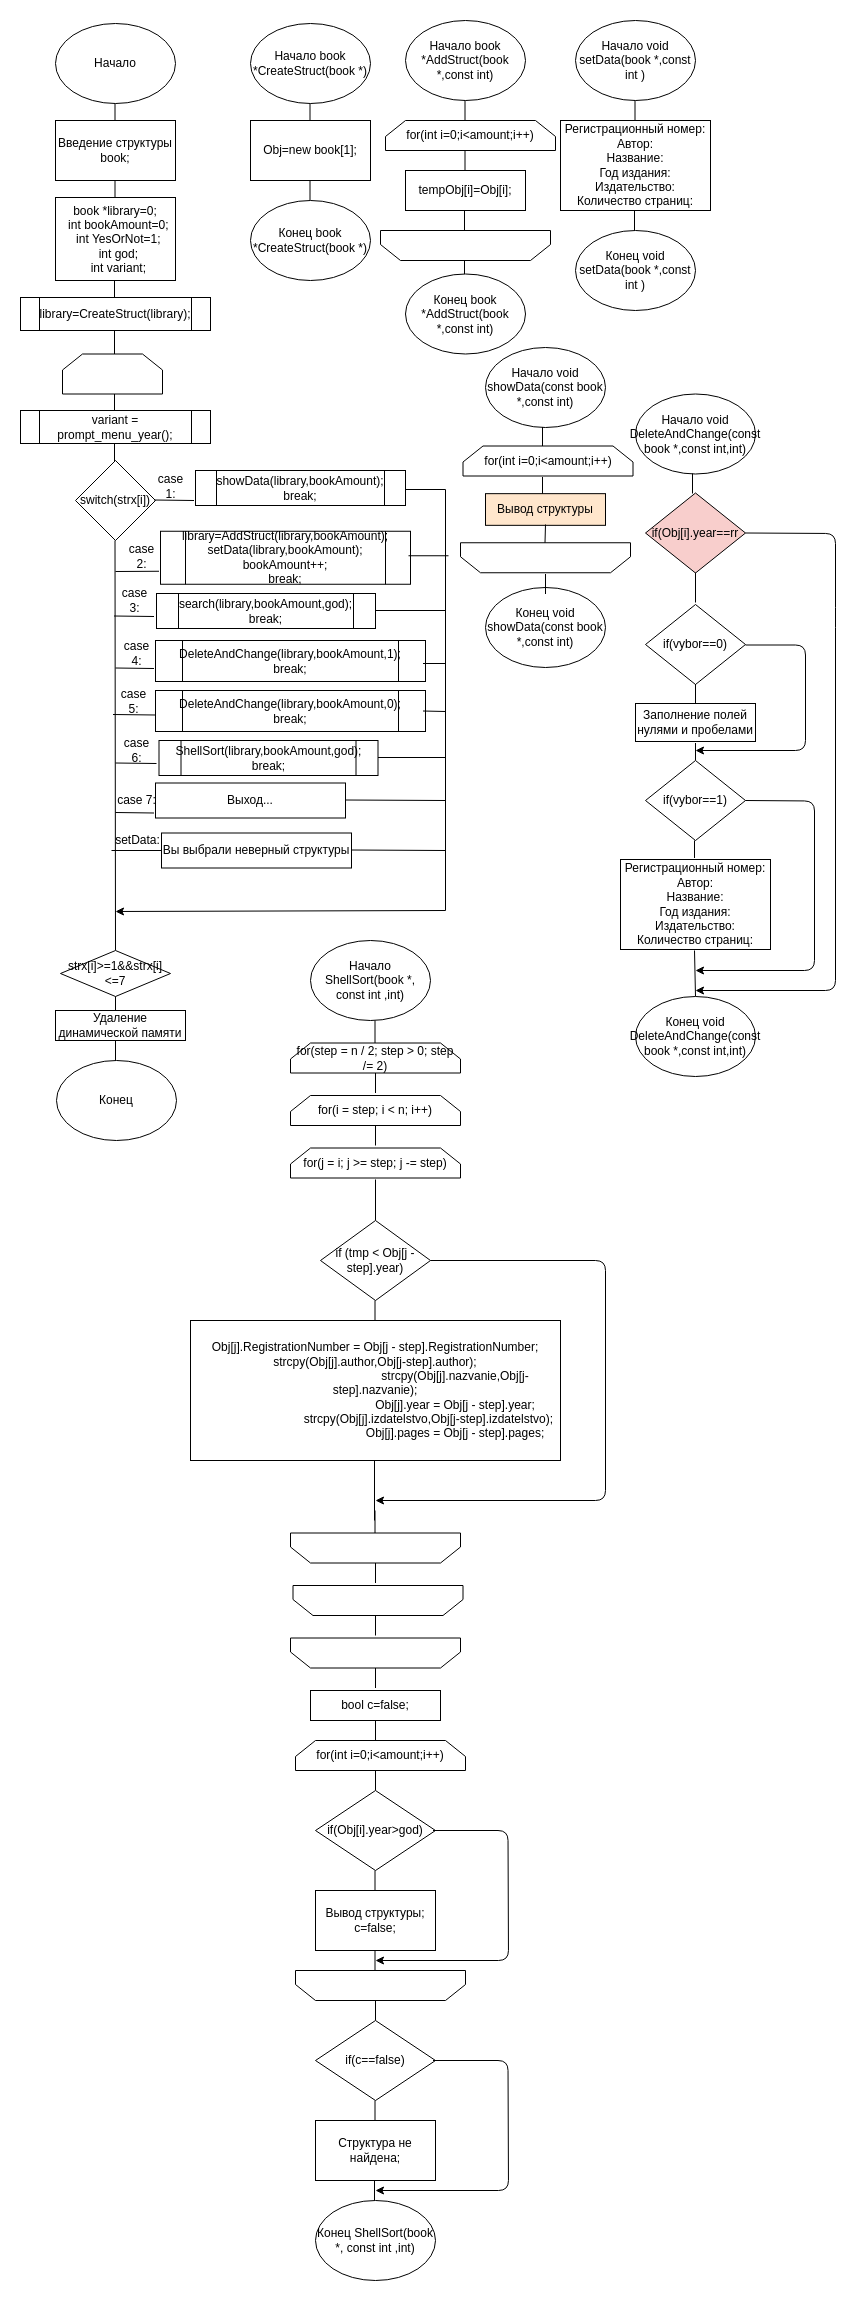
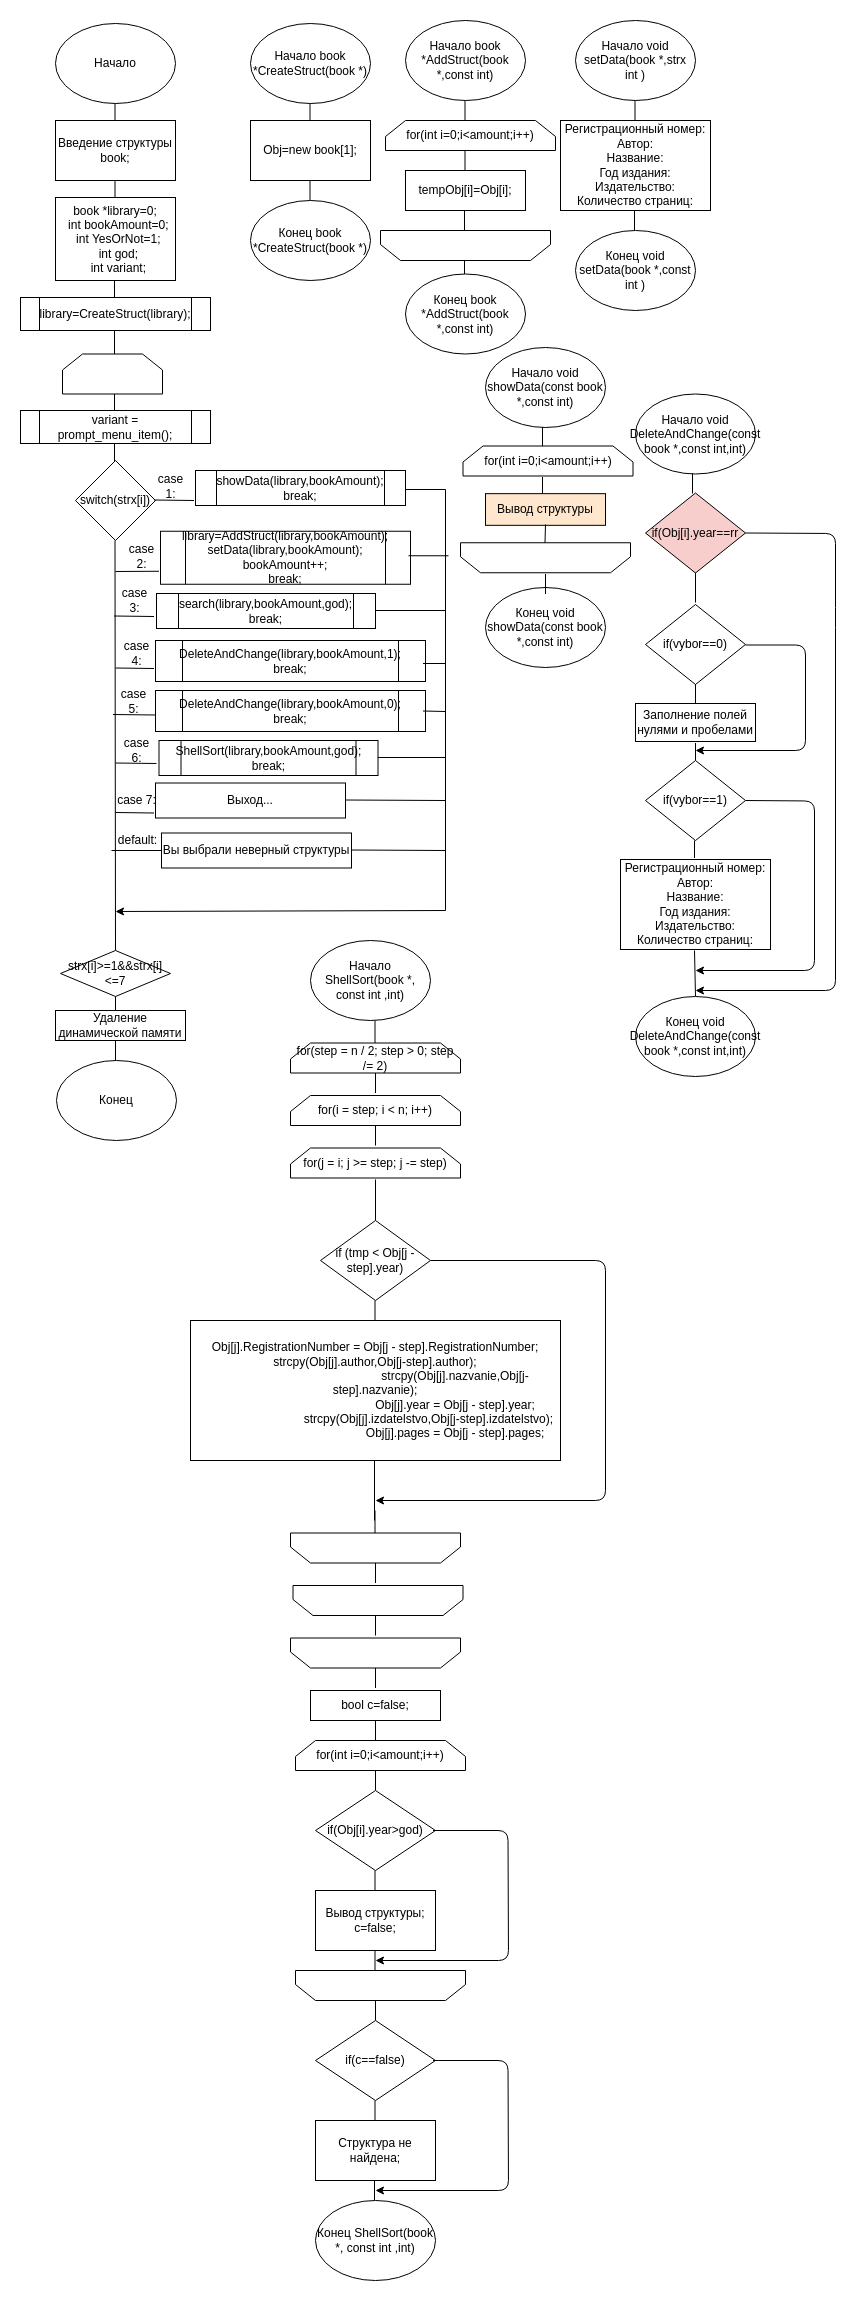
(636, 61) -> (636, 61)
(116, 428) -> (116, 428)
(138, 841) -> (138, 841)
